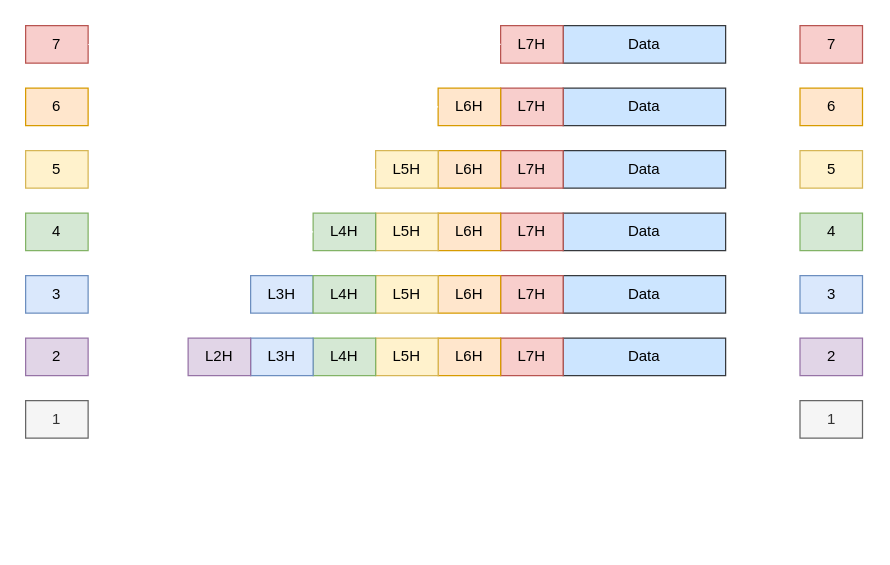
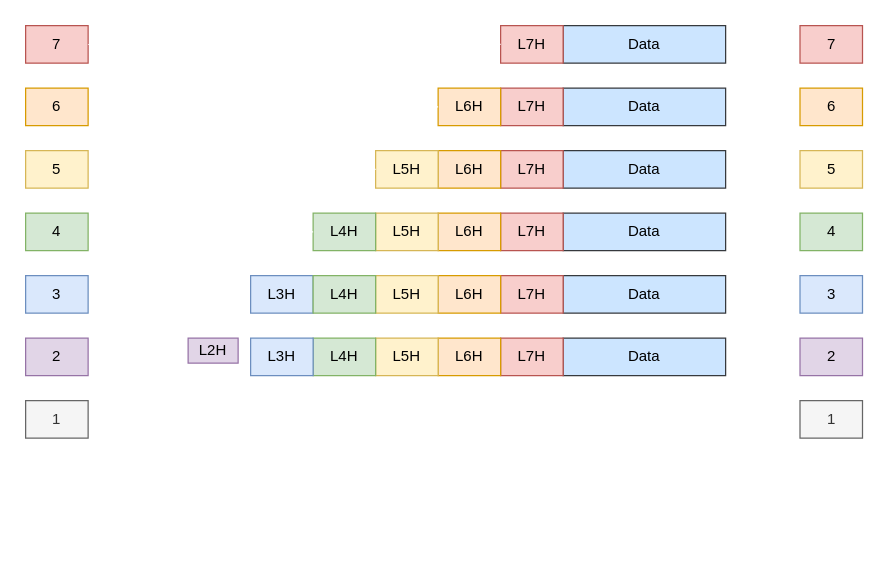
(219, 357) -> (213, 351)
